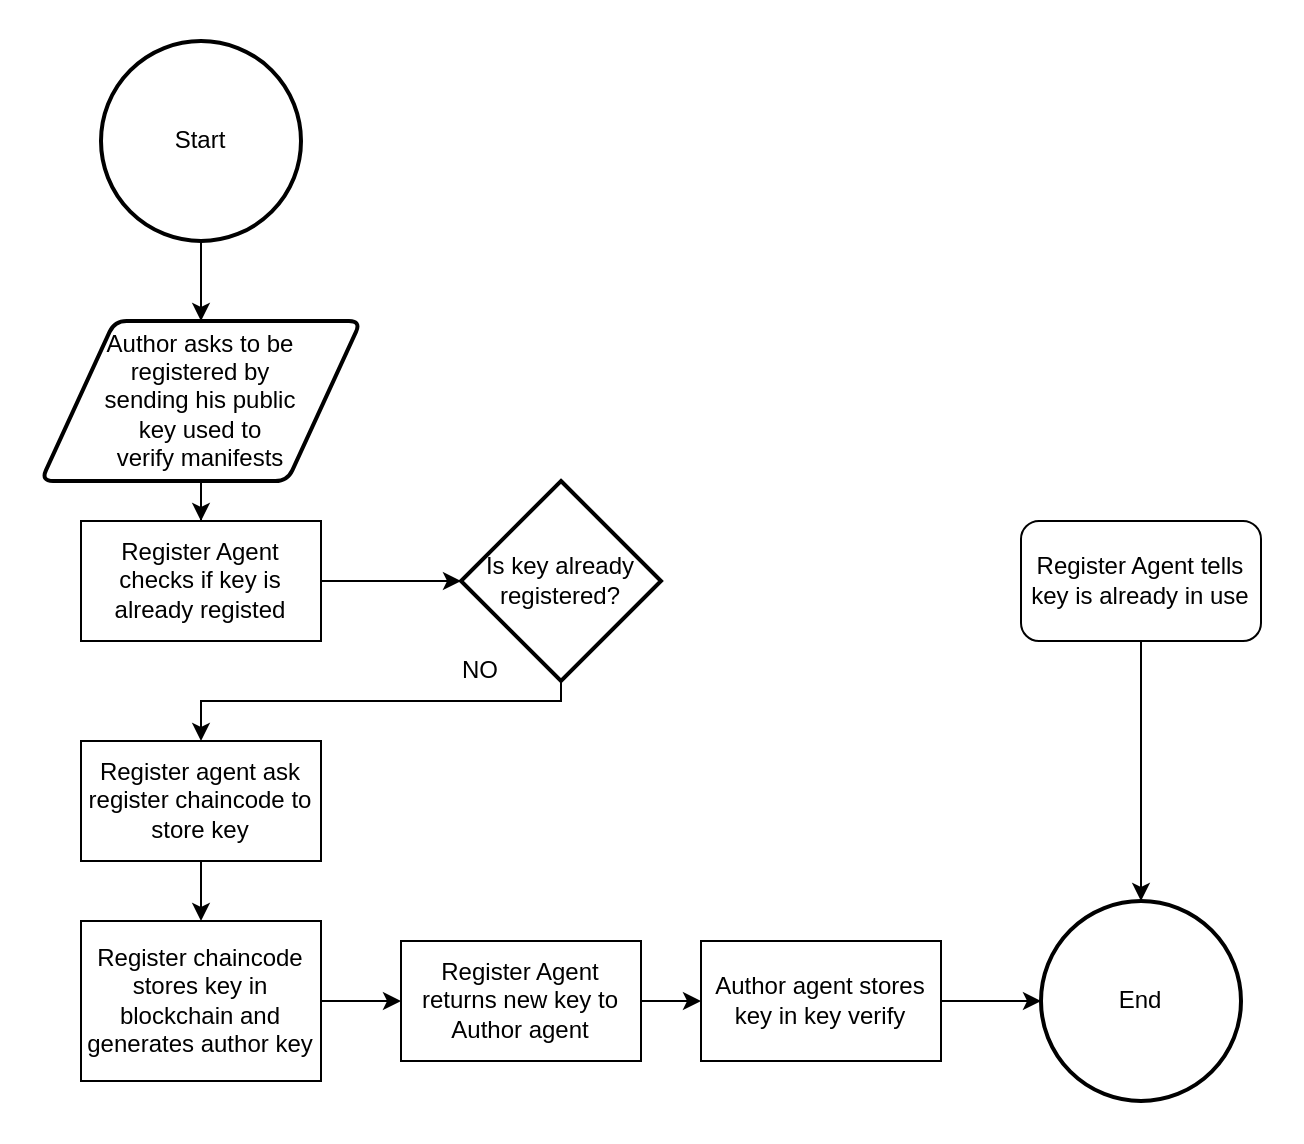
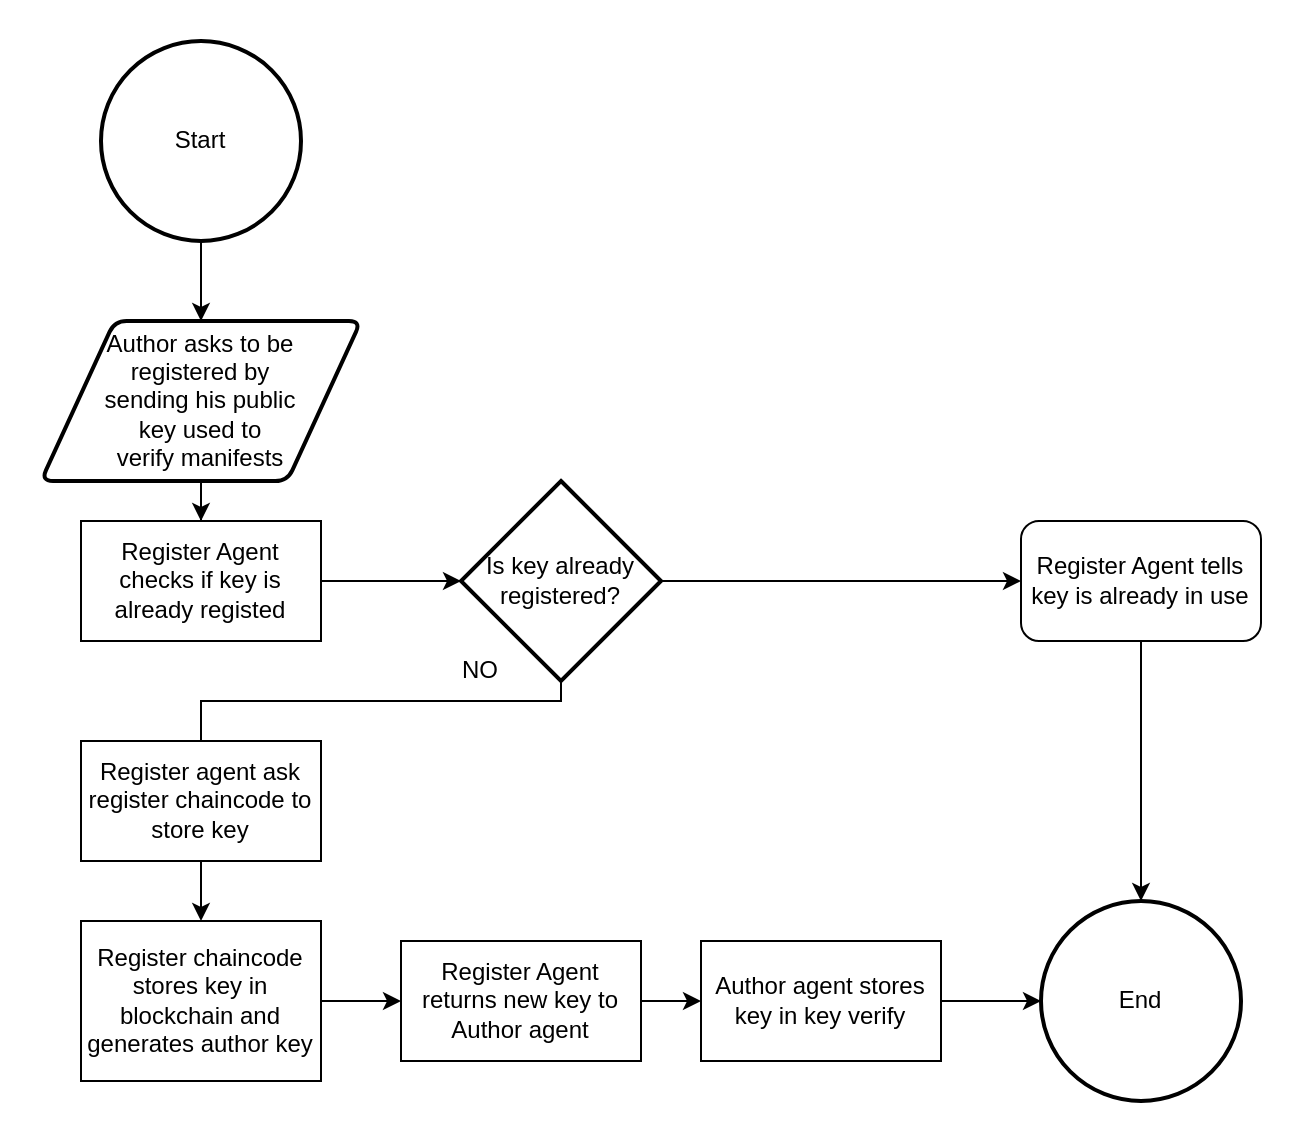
none -> (834, 581)
(201, 726) -> (201, 731)
